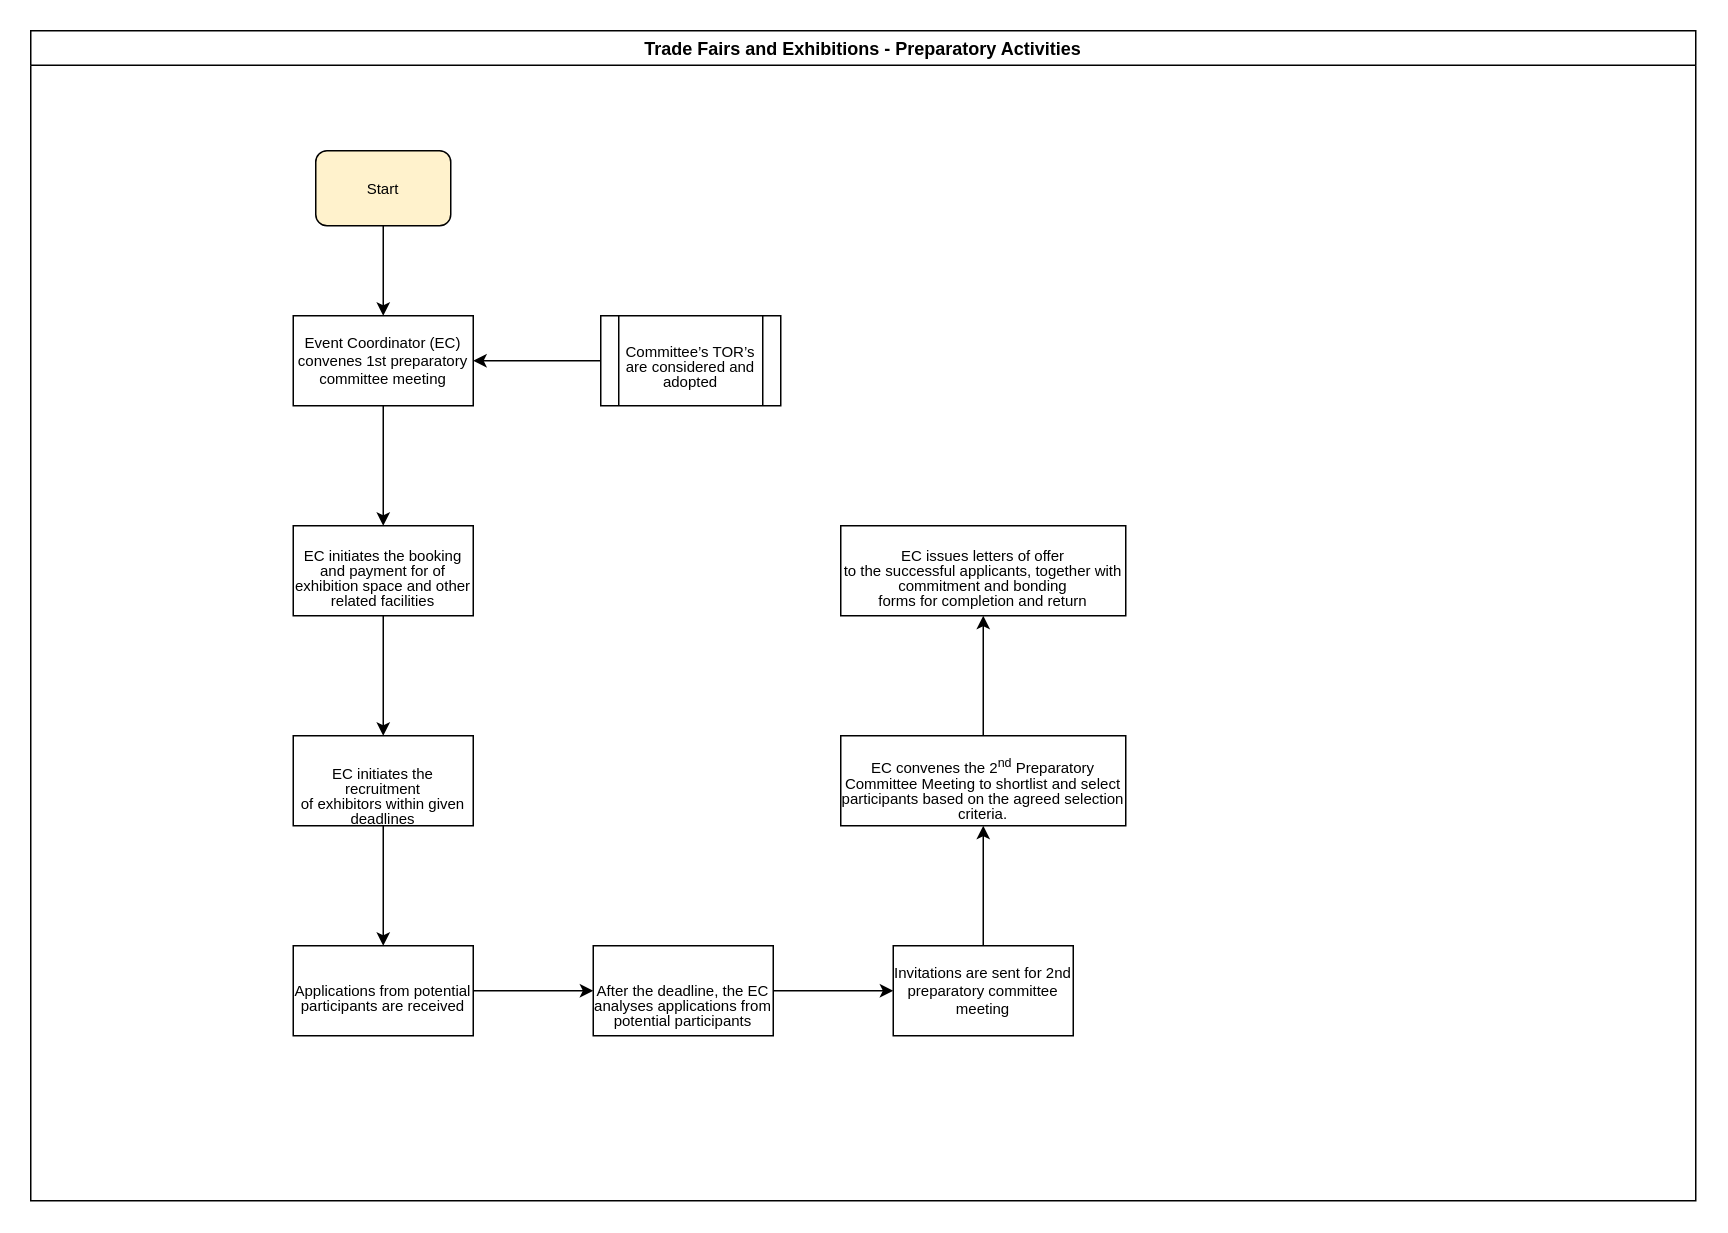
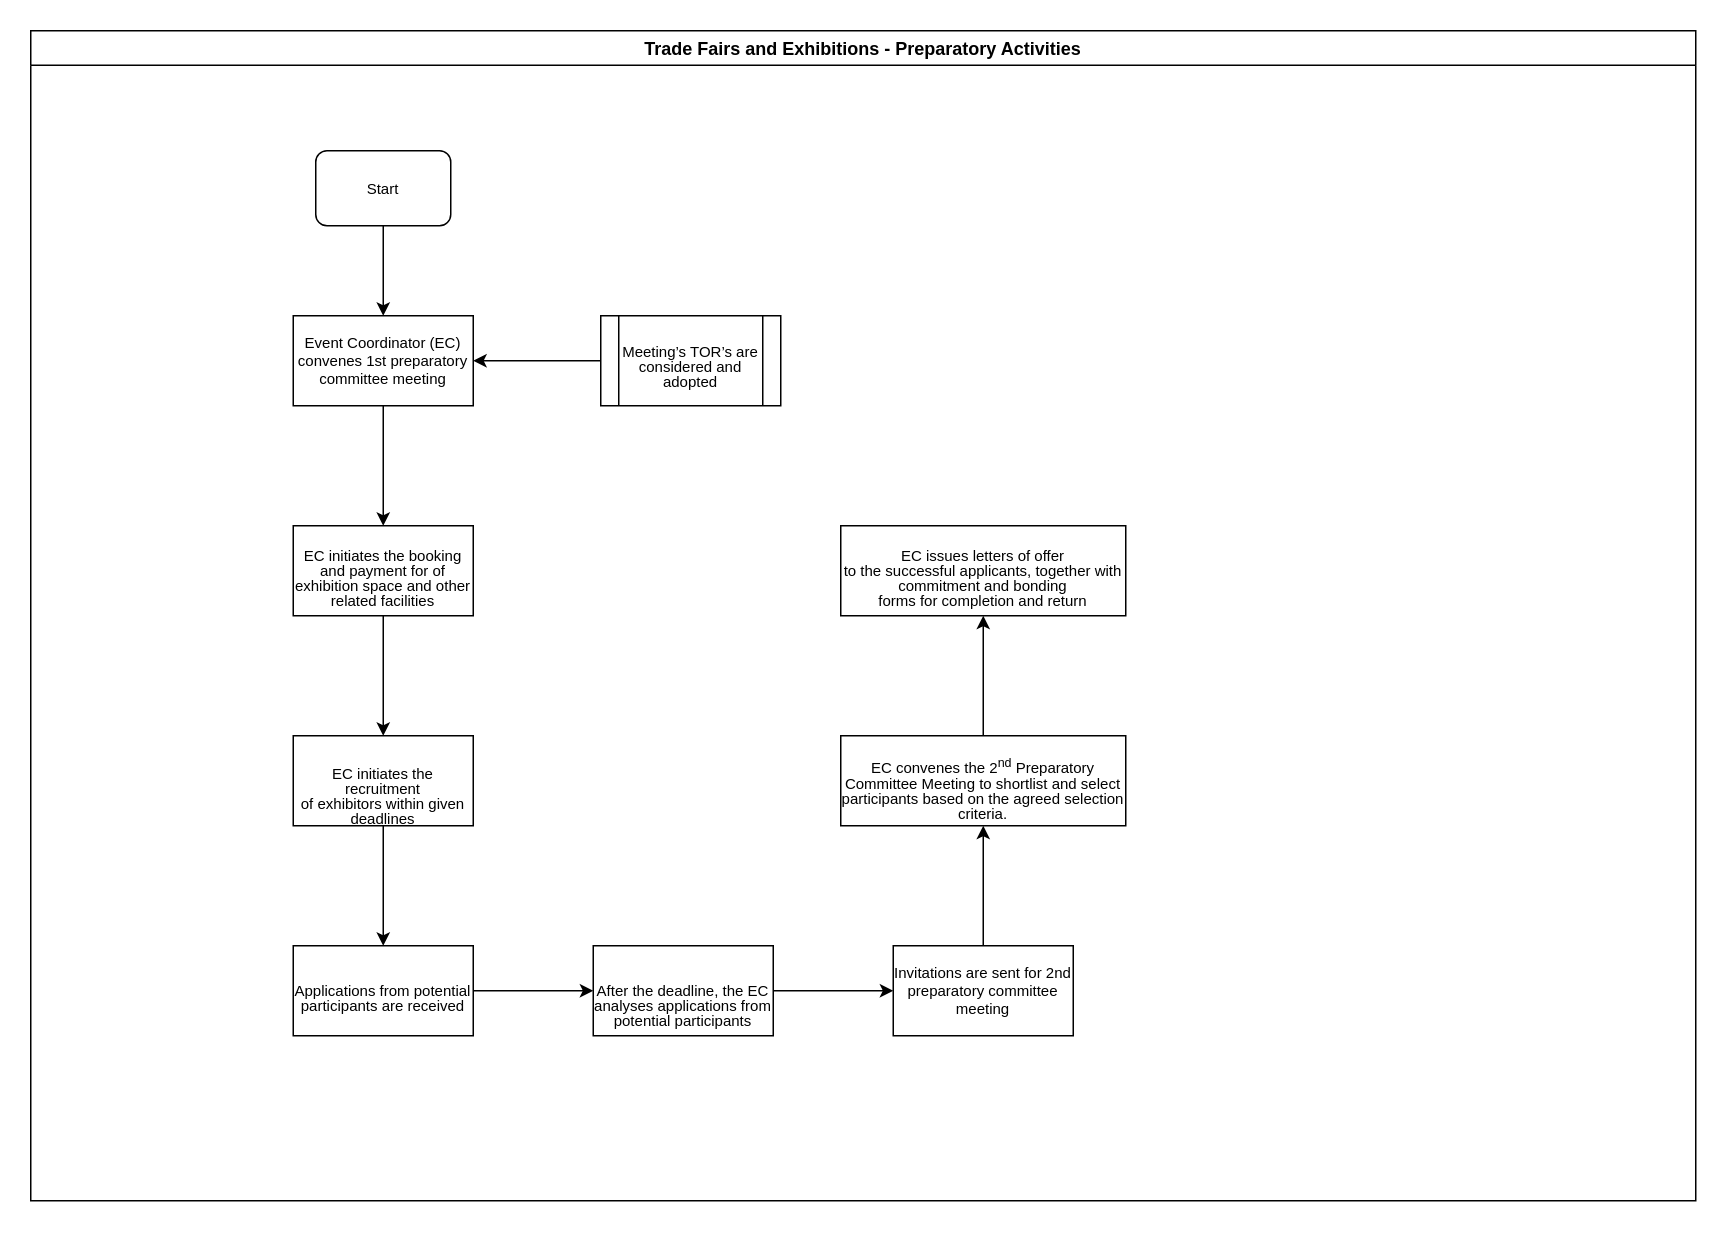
(383, 188) -> (383, 188)
(691, 361) -> (691, 361)
